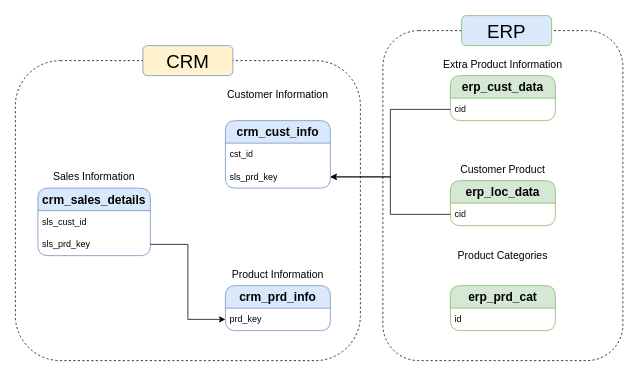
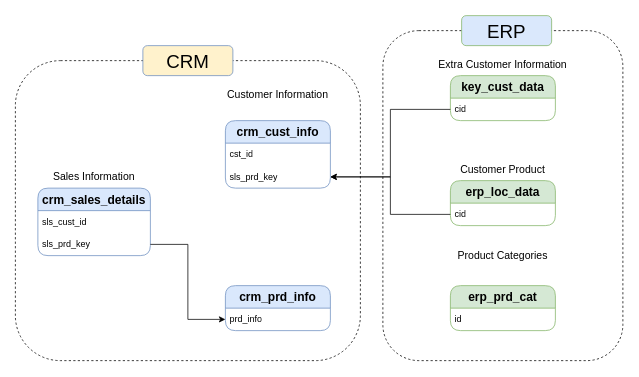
(503, 64) -> (503, 64)
(503, 87) -> (503, 87)
(278, 274) -> none
(248, 319) -> (249, 319)
